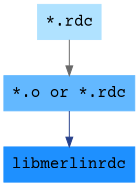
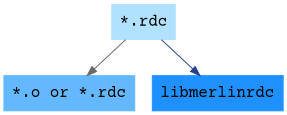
(69, 124) -> (177, 54)
